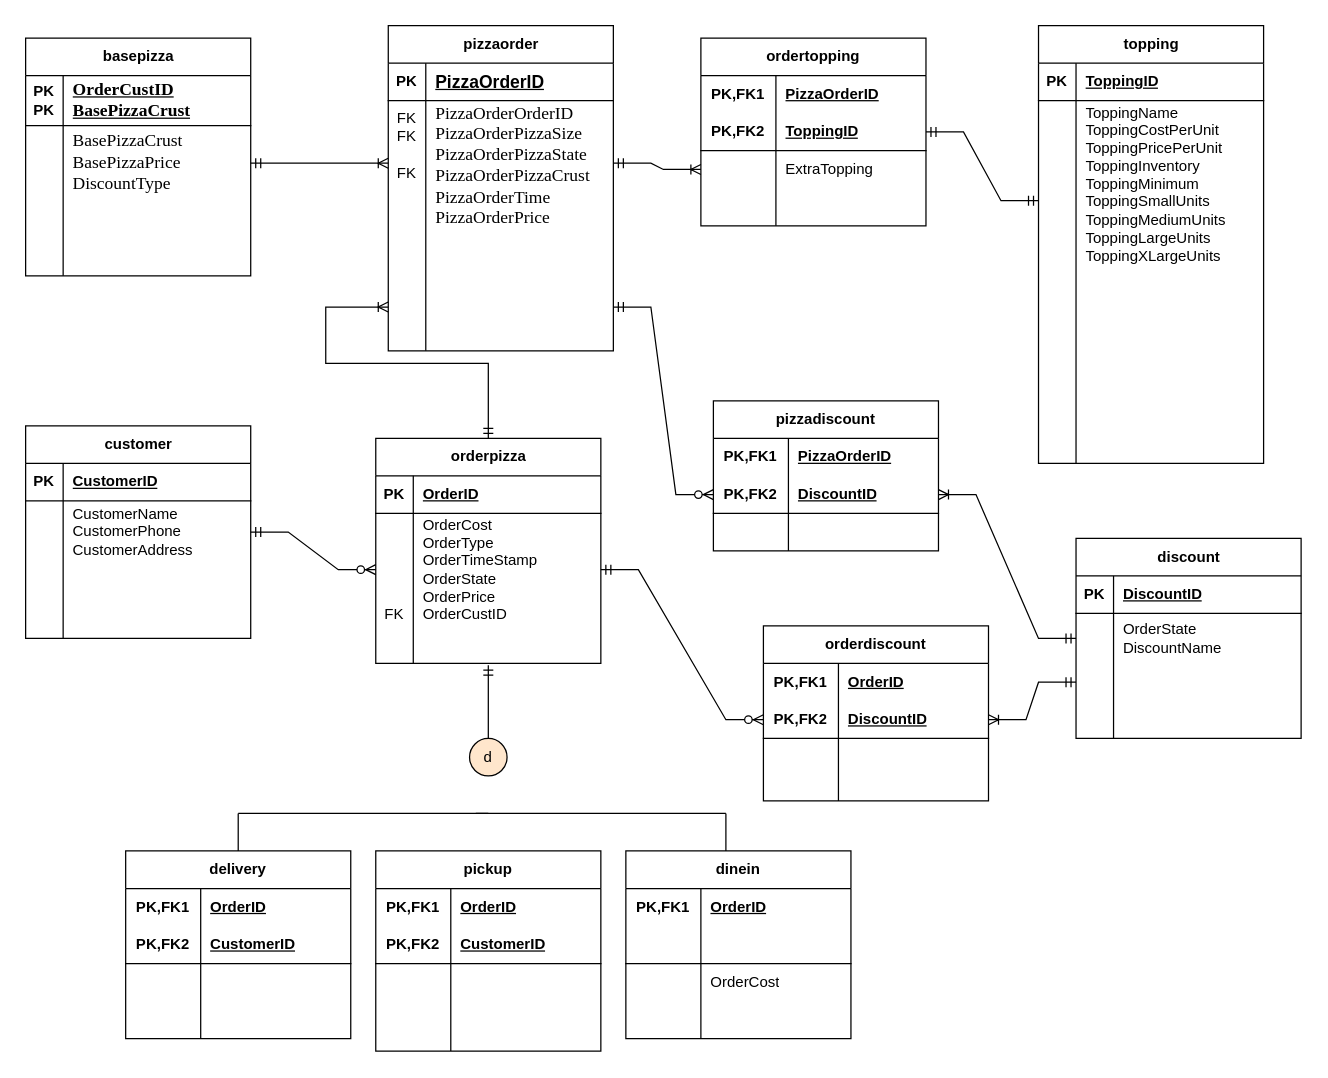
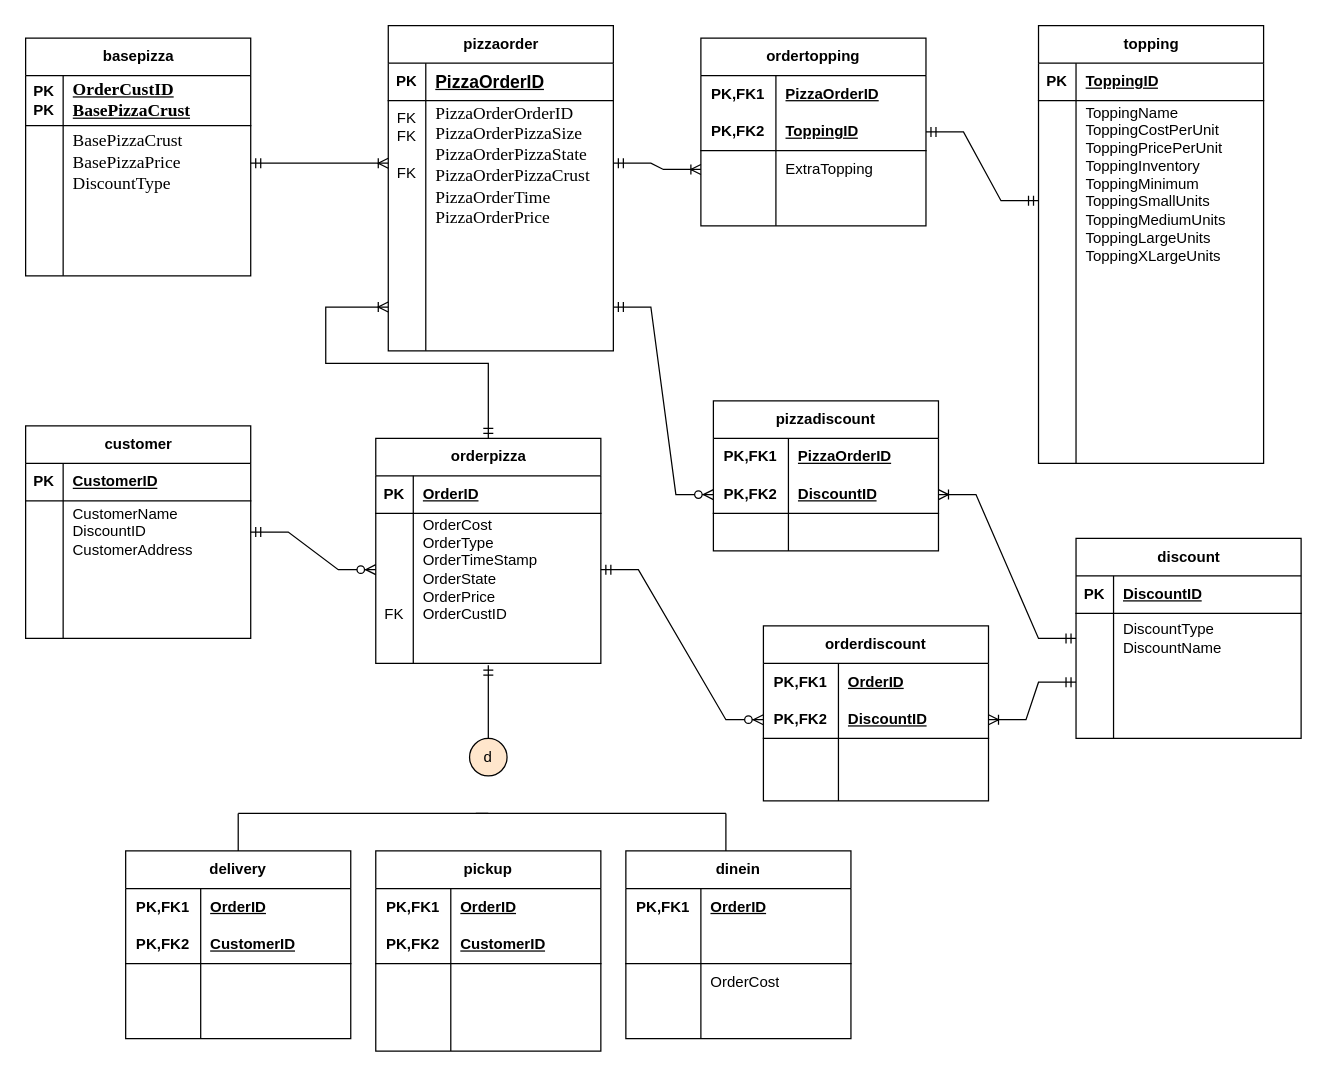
(136, 532) -> (136, 532)
(1172, 638) -> (1172, 638)
